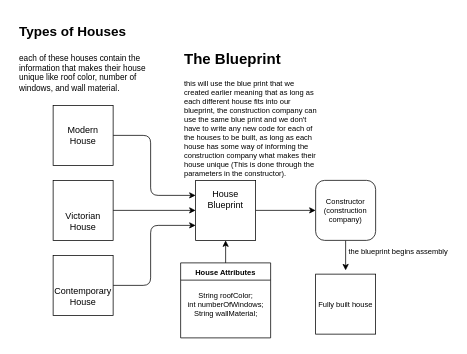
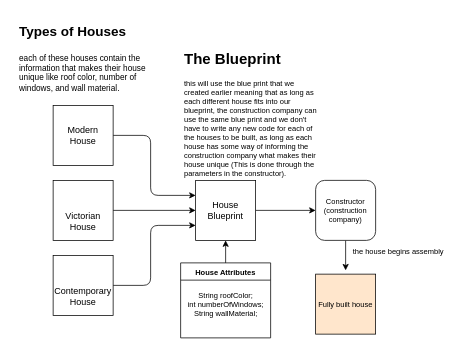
(225, 199) -> (225, 210)
(398, 252) -> (398, 252)
(345, 304) -> (345, 304)
